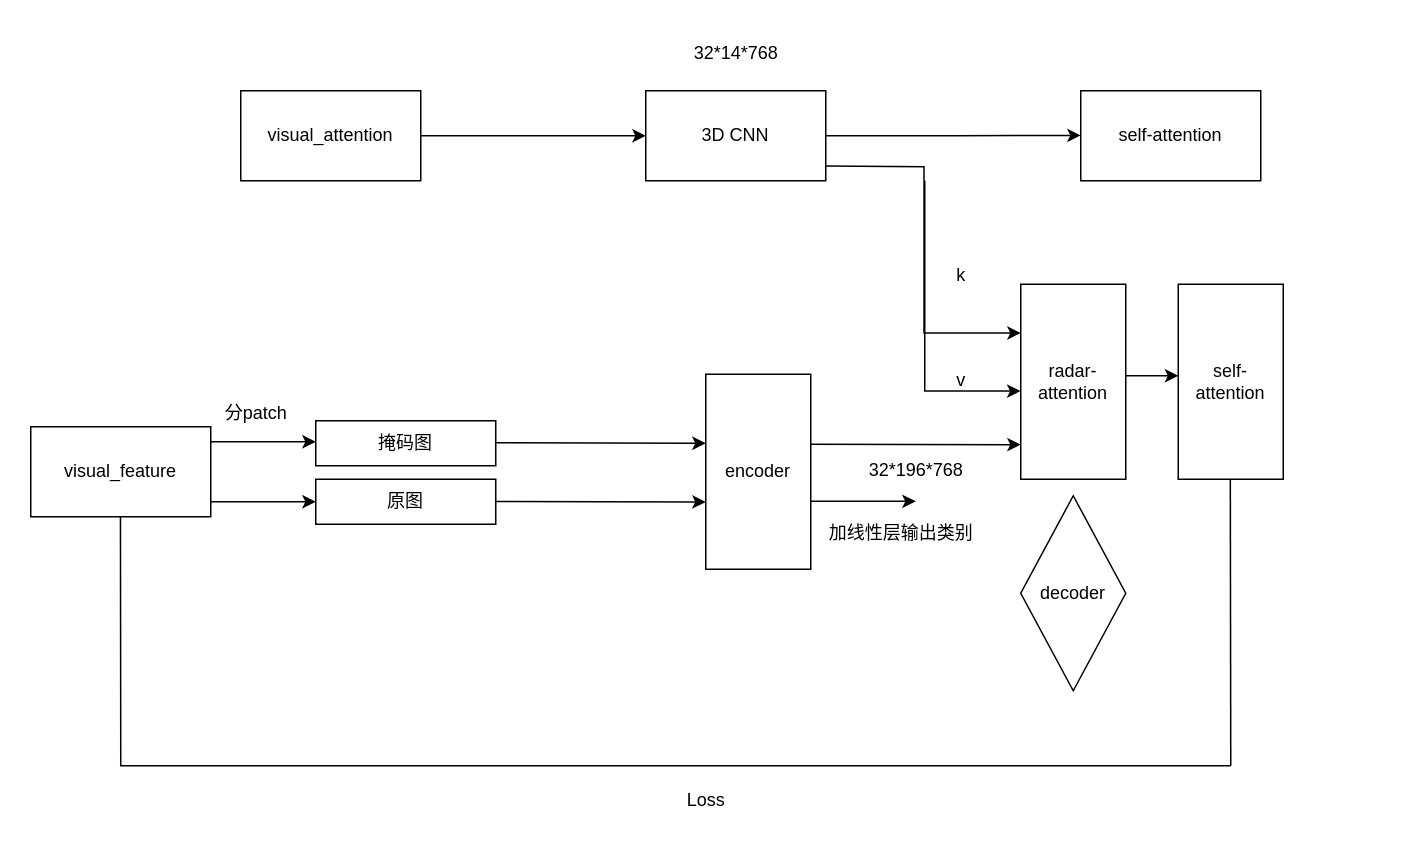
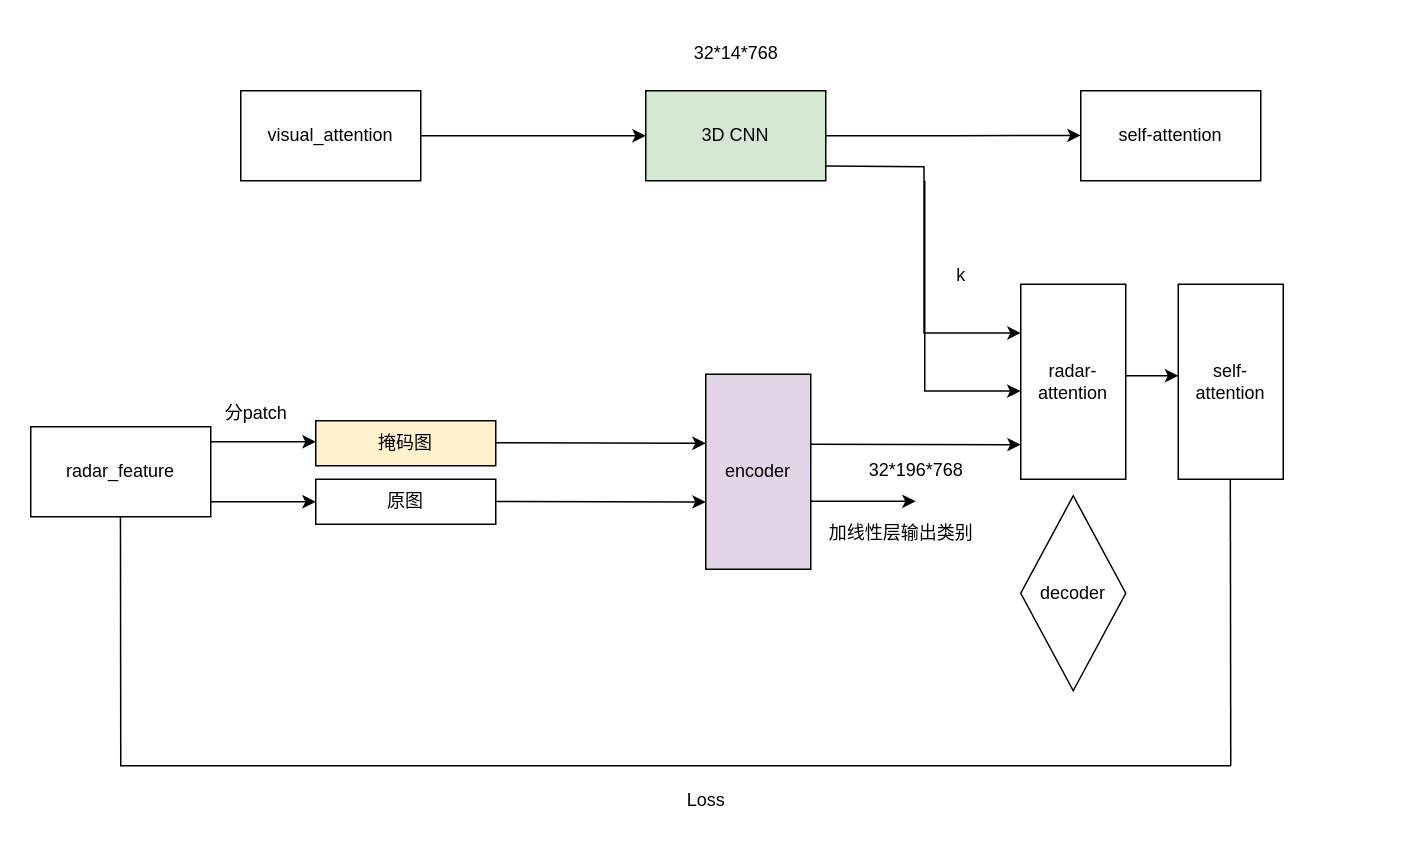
(736, 136) -> (736, 136)
(961, 380) -> none
(406, 443) -> (406, 443)
(121, 472) -> (121, 472)
(758, 472) -> (758, 472)
